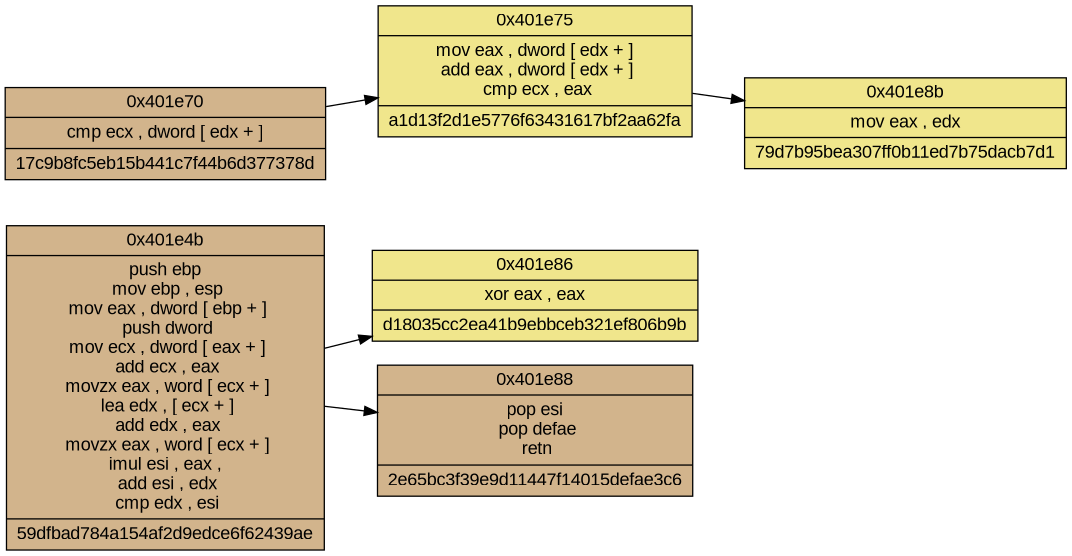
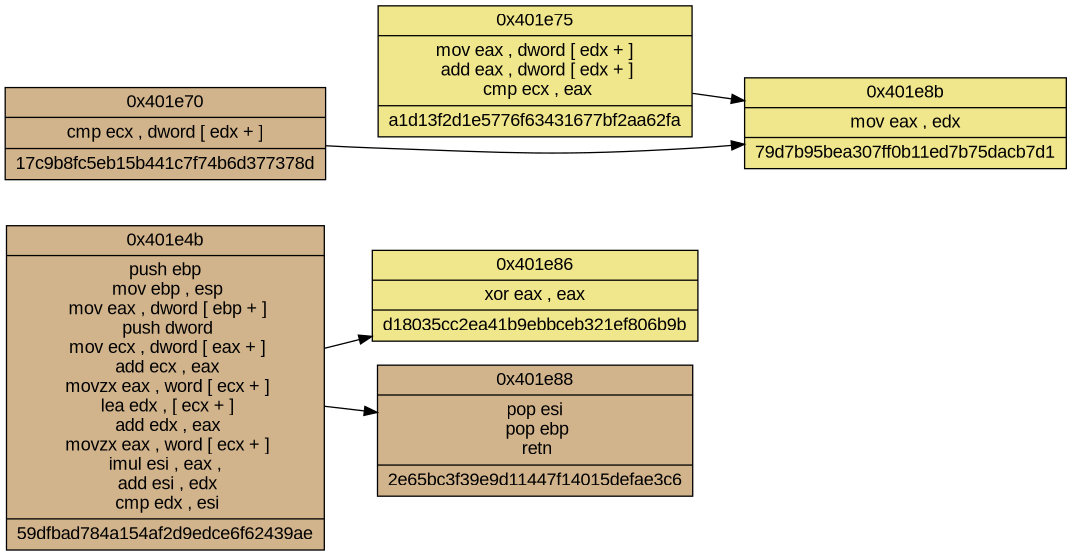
(346, 103) -> (529, 153)
(535, 121) -> (535, 121)
(165, 163) -> (165, 163)
(535, 429) -> (535, 429)
